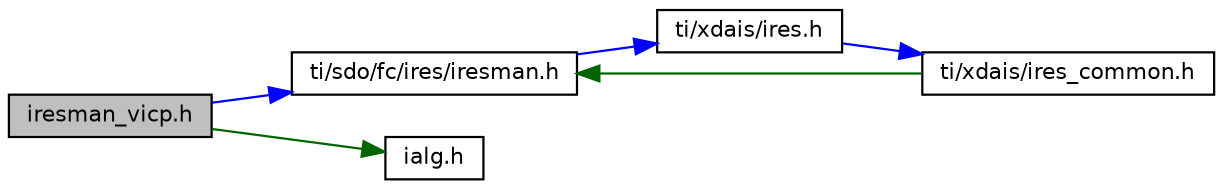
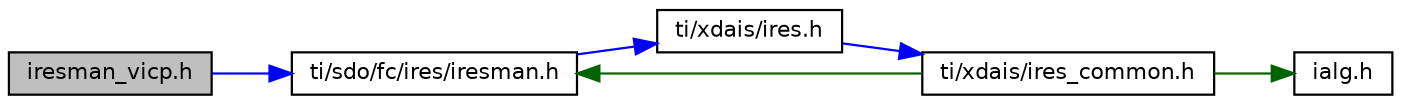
(287, 139) -> (1243, 74)
